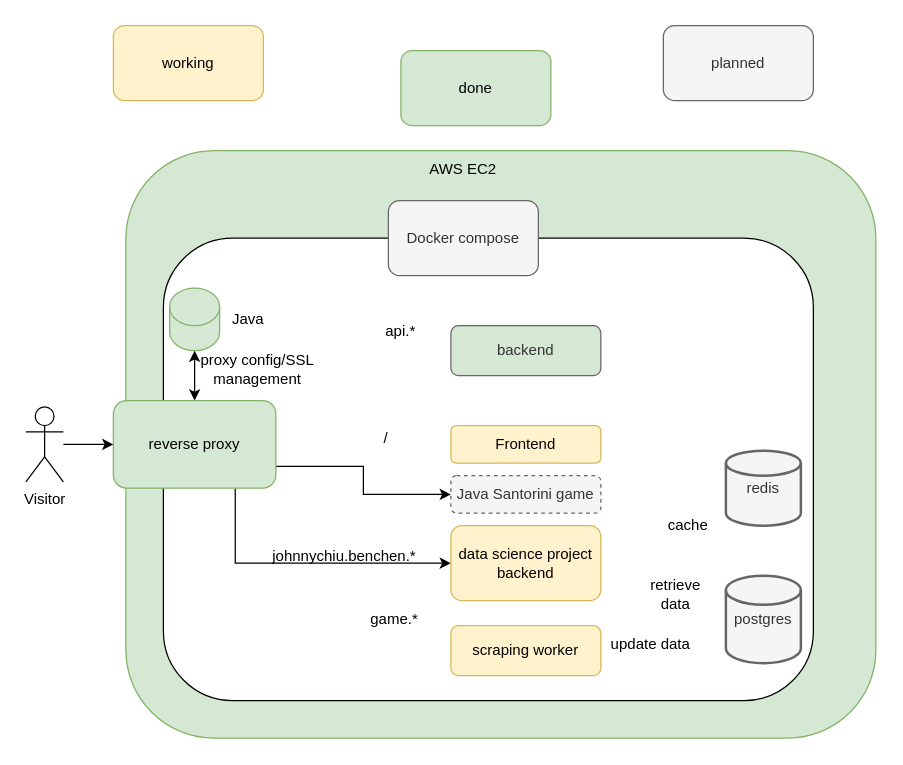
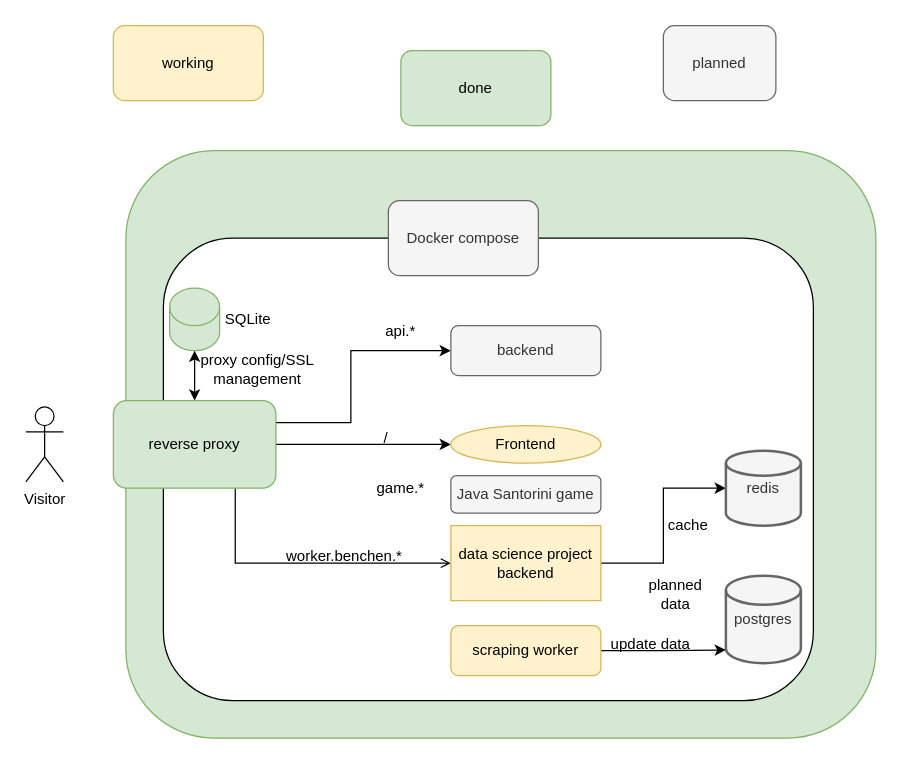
(738, 63) -> (719, 63)
(463, 169) -> none
(248, 319) -> (248, 319)
(526, 351) -> (526, 351)
none -> (351, 378)
(84, 444) -> none
none -> (359, 444)
(526, 444) -> (526, 444)
(363, 476) -> none
(526, 494) -> (526, 494)
none -> (663, 530)
(344, 557) -> (344, 557)
(441, 563) -> (442, 563)
(526, 563) -> (526, 563)
(676, 594) -> (676, 594)
(394, 619) -> (401, 488)
none -> (659, 651)
